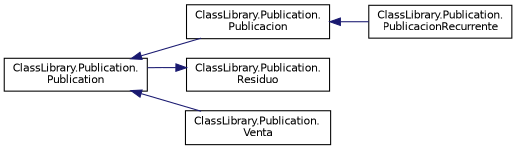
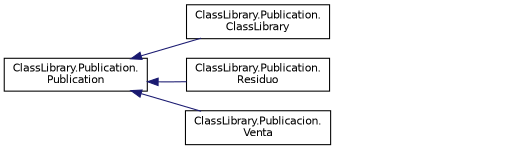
(258, 22) -> (258, 22)
(440, 22) -> none
(162, 68) -> (172, 82)
(258, 128) -> (258, 128)
